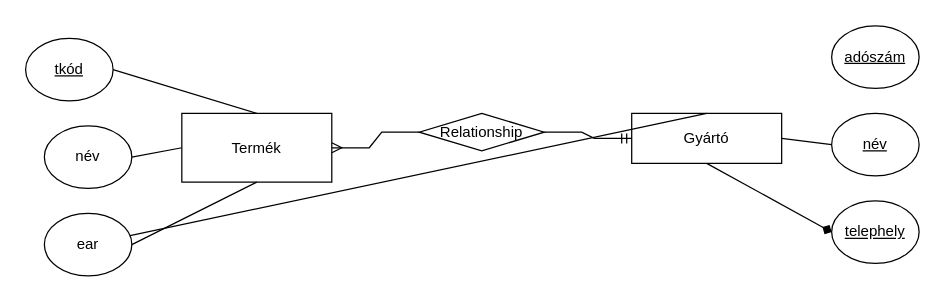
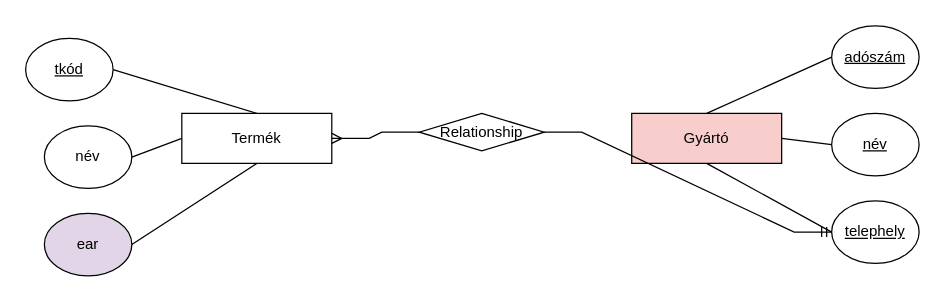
(610, 138) -> (708, 191)
(707, 138) -> (707, 138)
(257, 148) -> (257, 138)
(380, 183) -> (769, 85)
(821, 226) -> (825, 228)
(88, 244) -> (88, 244)
